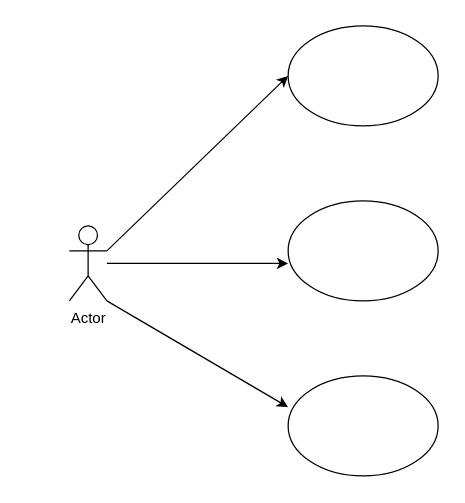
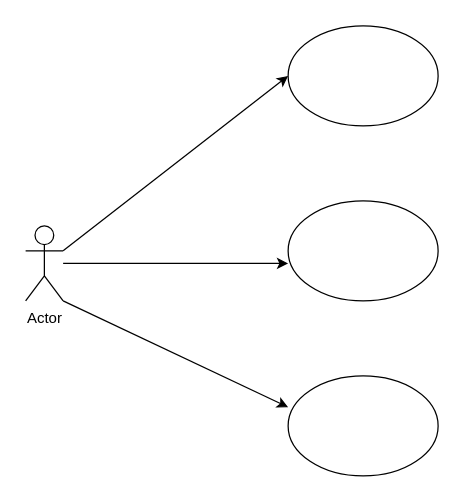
(88, 263) -> (44, 263)
